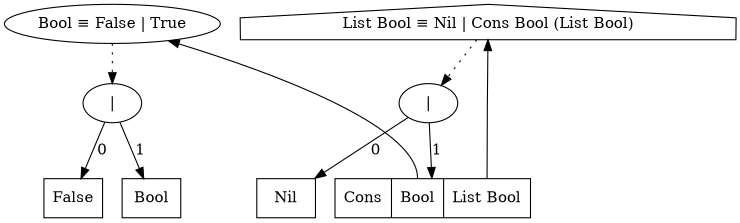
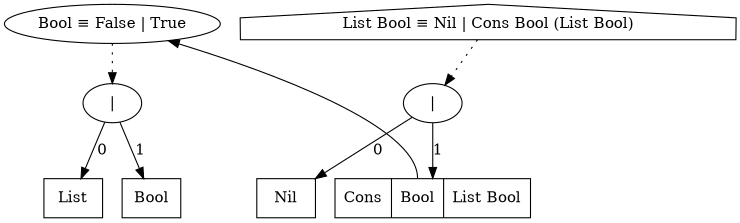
(487, 114) -> none
(73, 198) -> (73, 198)
